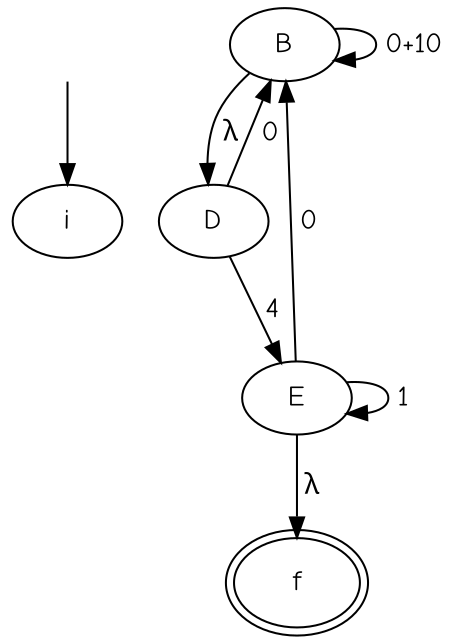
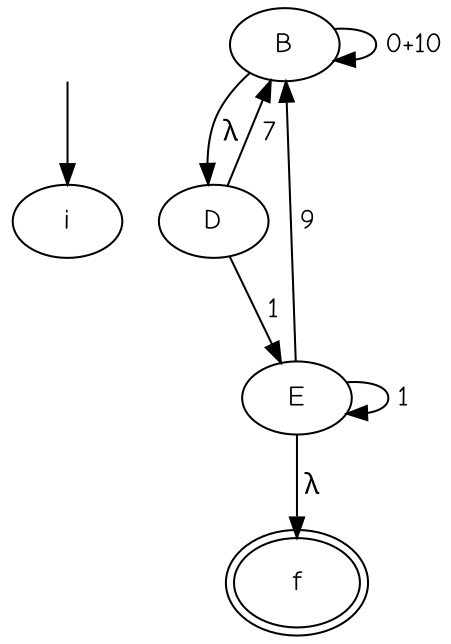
(265, 133) -> (265, 133)
(304, 221) -> (304, 221)
(269, 310) -> (269, 310)
